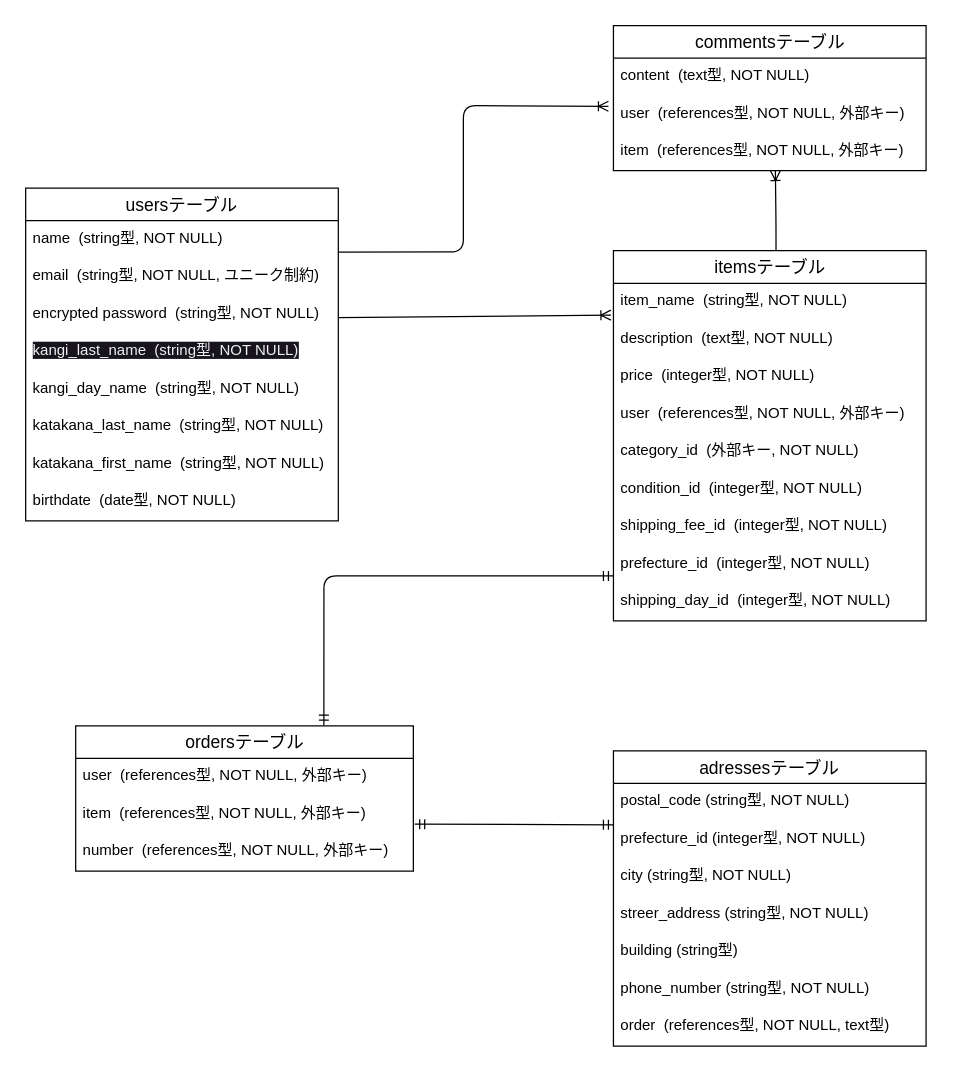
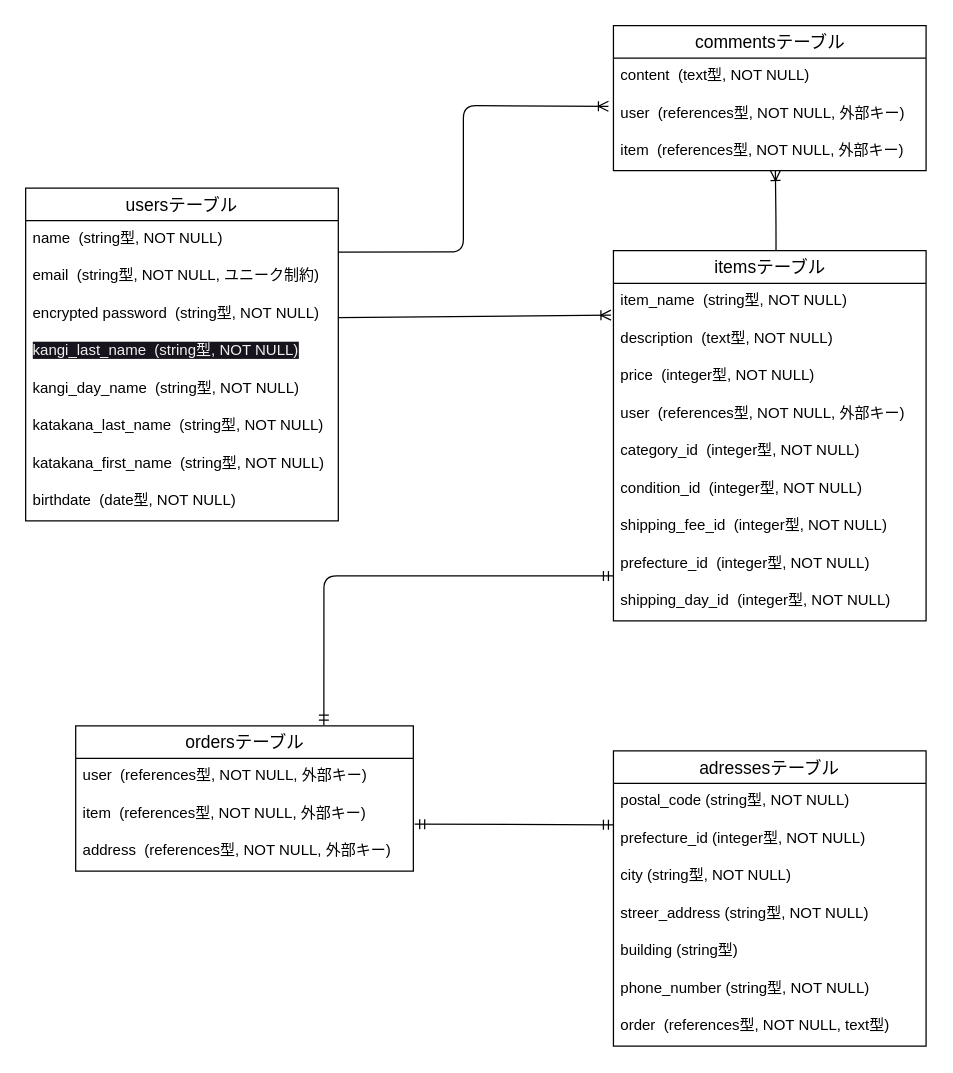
(746, 451) -> (751, 451)
(243, 850) -> (247, 850)
